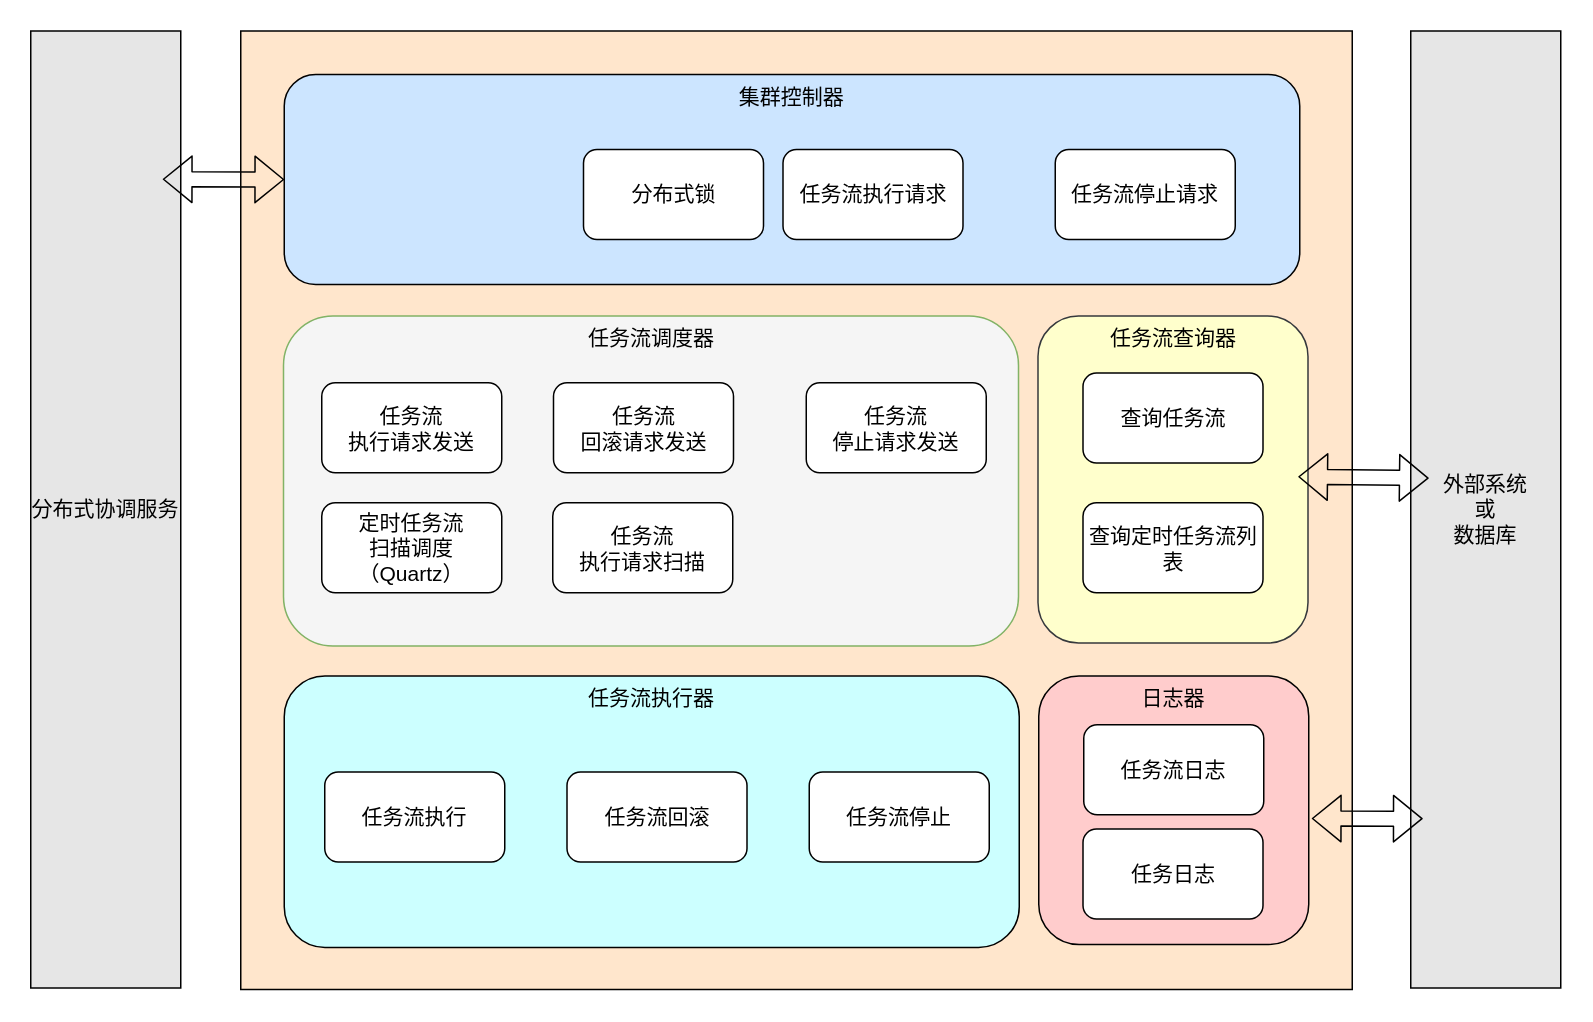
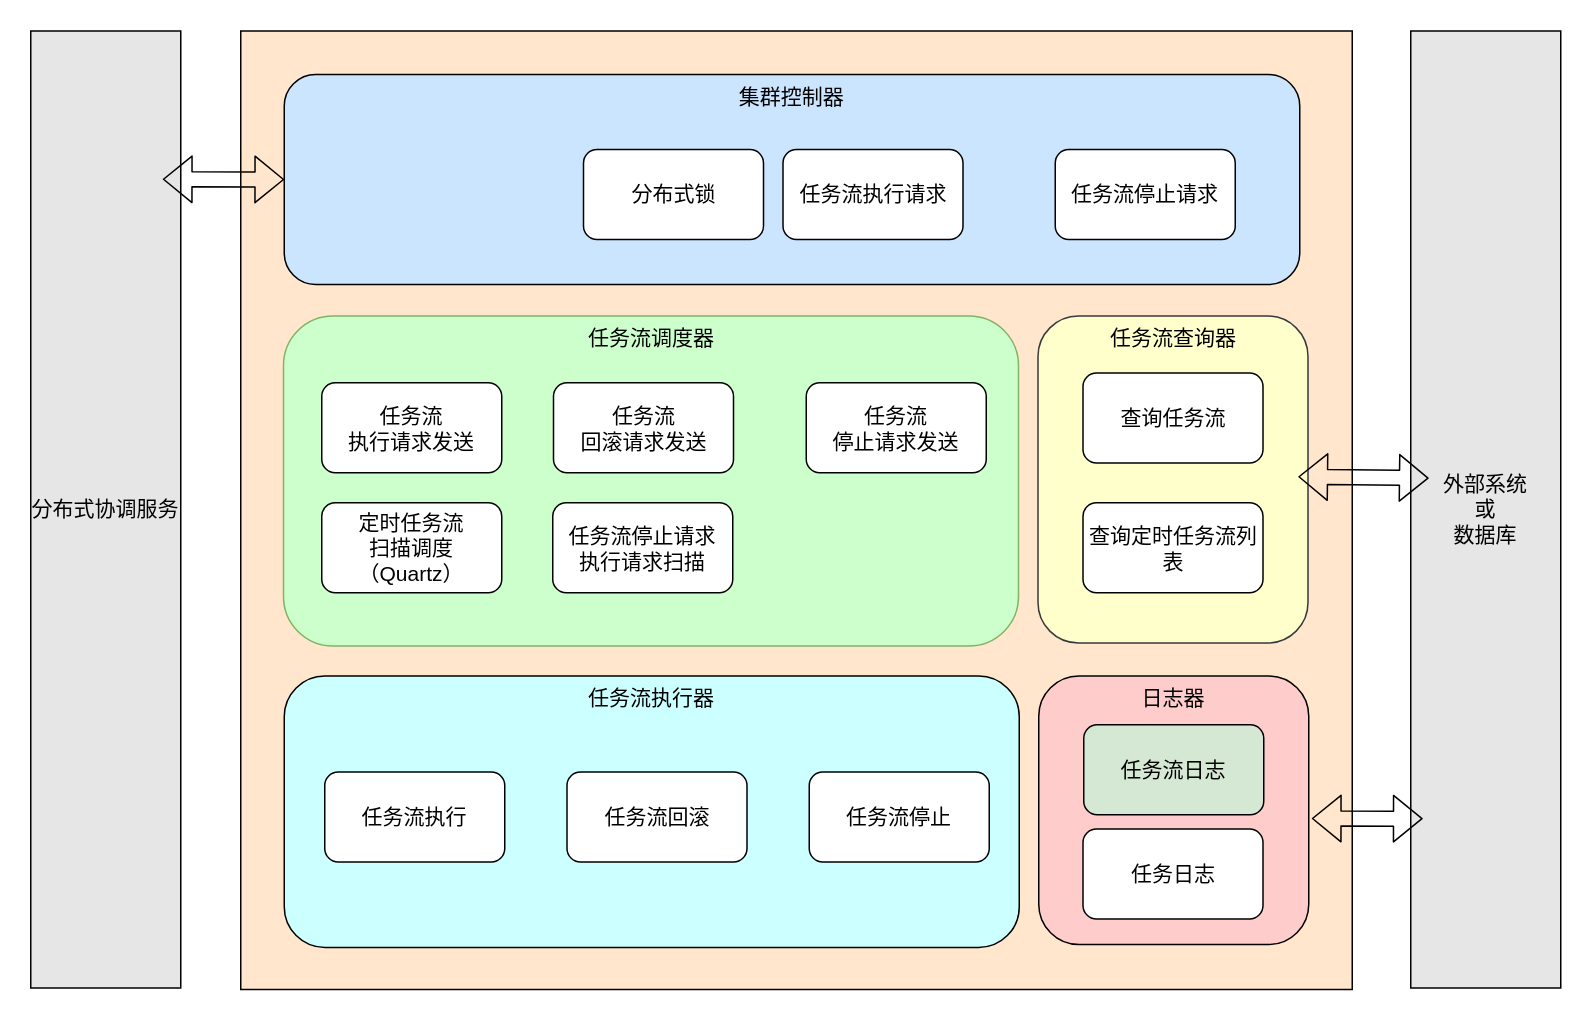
(651, 481) -> (651, 481)
(643, 548) -> (643, 548)
(1174, 770) -> (1174, 770)
